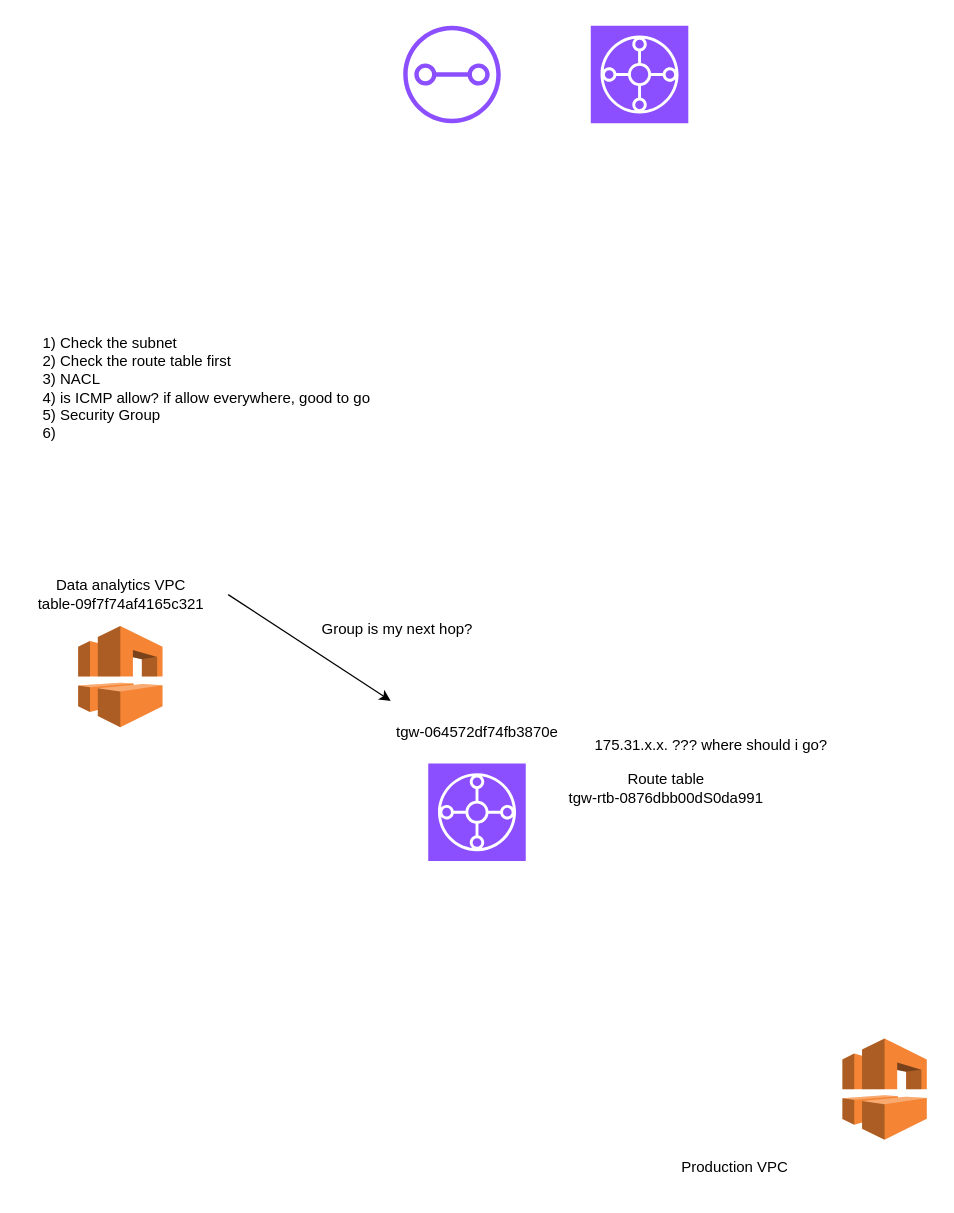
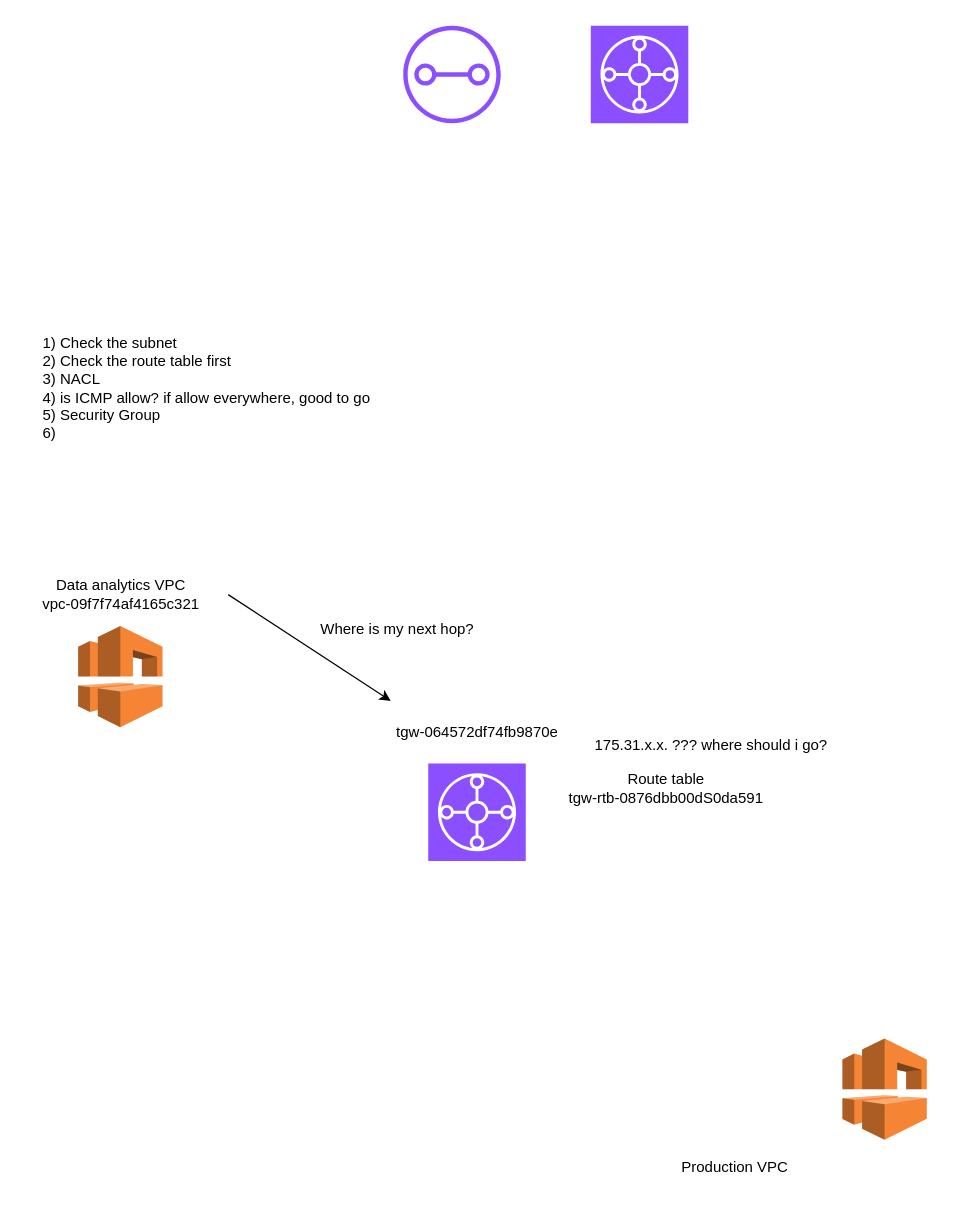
(121, 594) -> (121, 594)
(398, 629) -> (398, 629)
(478, 732) -> (478, 732)
(666, 788) -> (666, 788)
